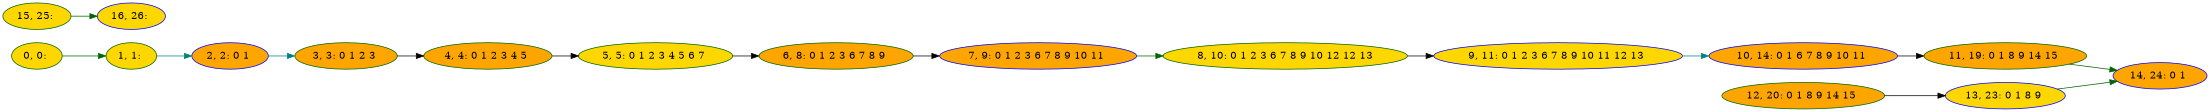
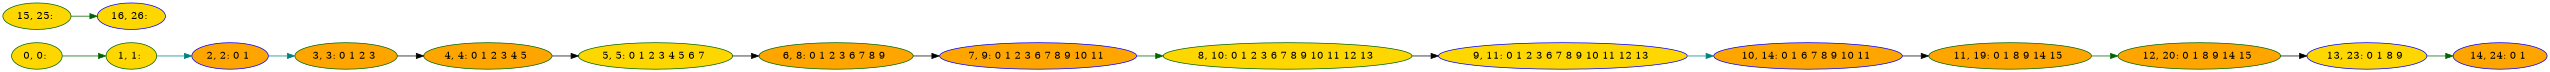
(1285, 56) -> (1288, 56)
(2090, 67) -> (2101, 56)
